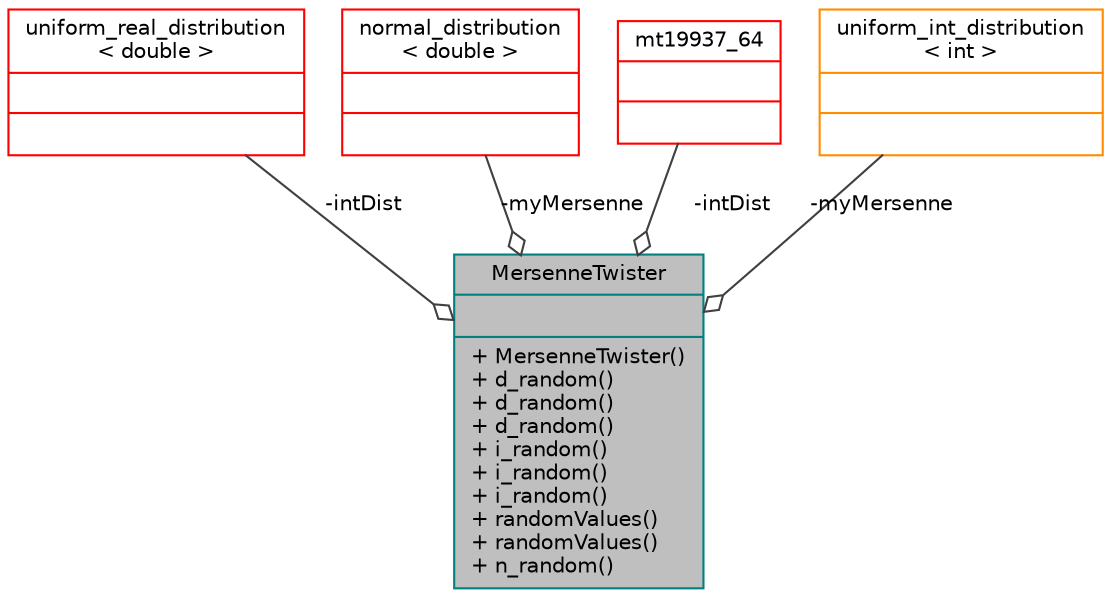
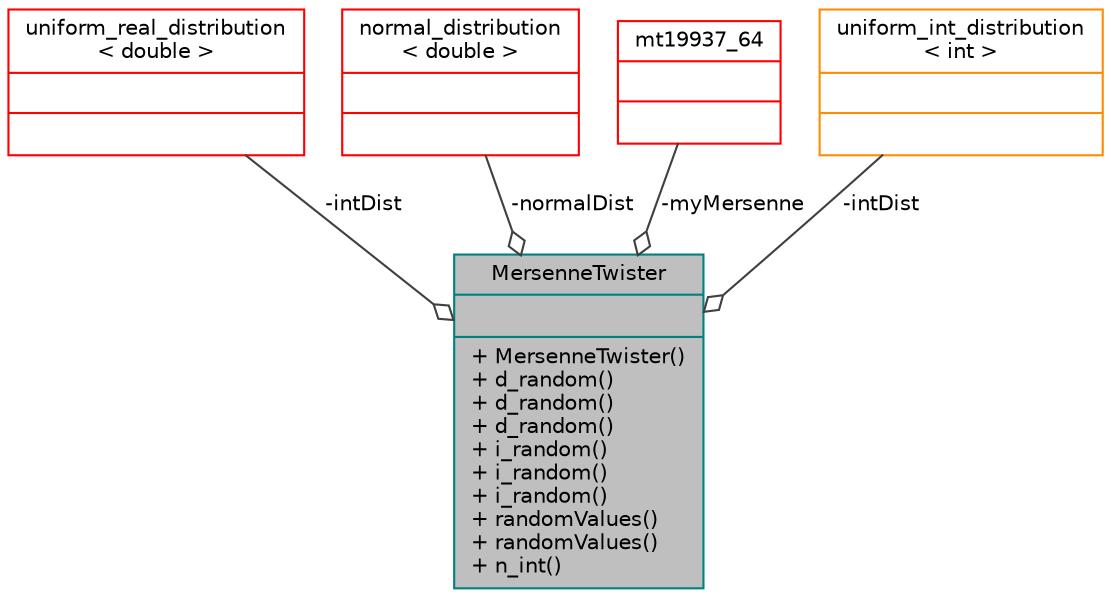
(569, 205) -> (569, 205)
(730, 205) -> (730, 205)
(879, 205) -> (879, 205)
(543, 566) -> (517, 566)
